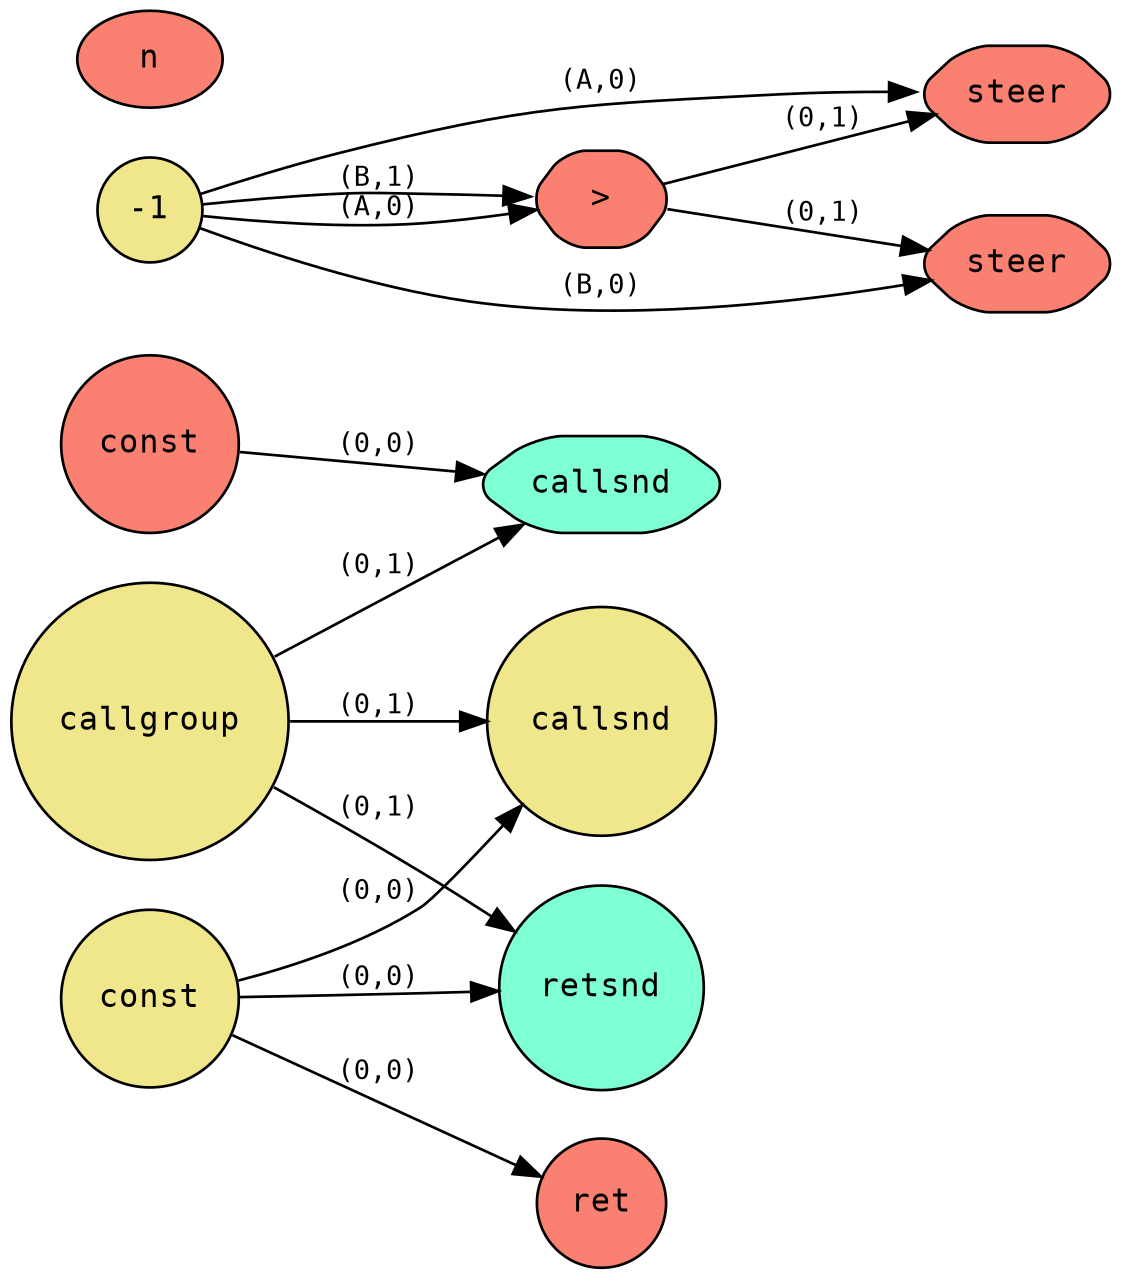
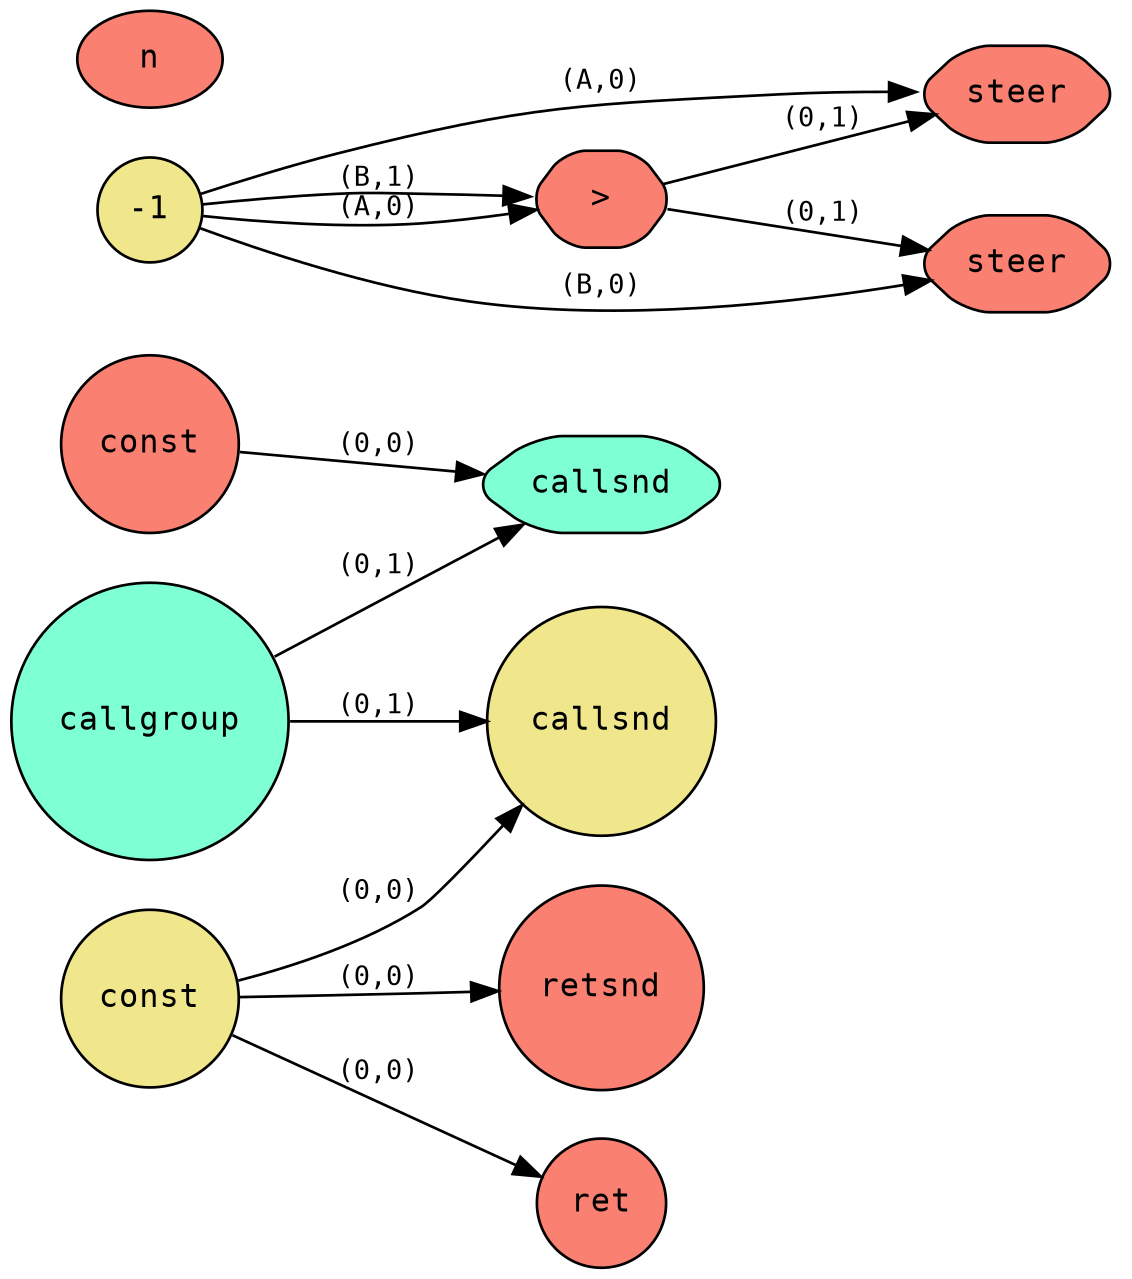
(150, 721) -> (150, 721)
(384, 850) -> none
(602, 988) -> (602, 988)
